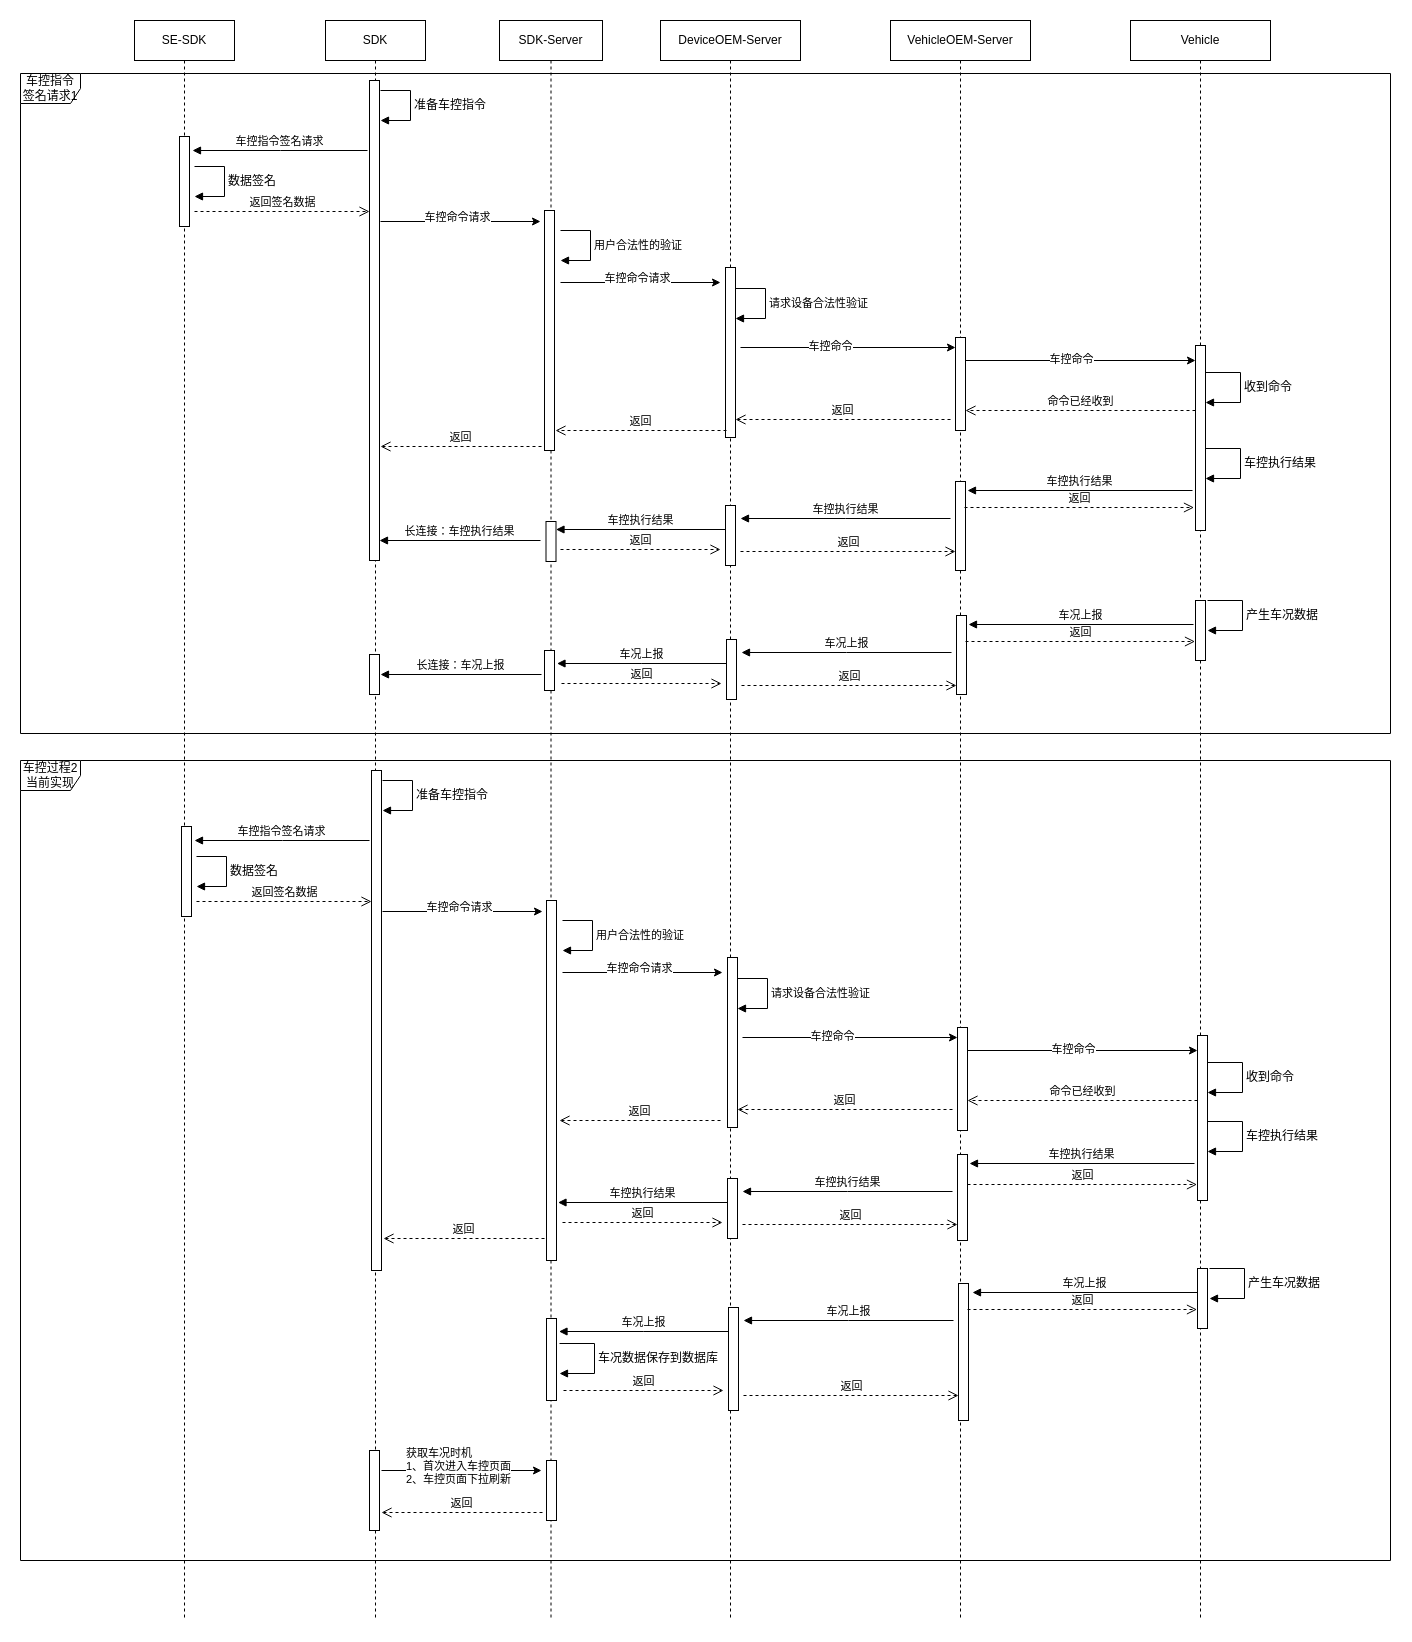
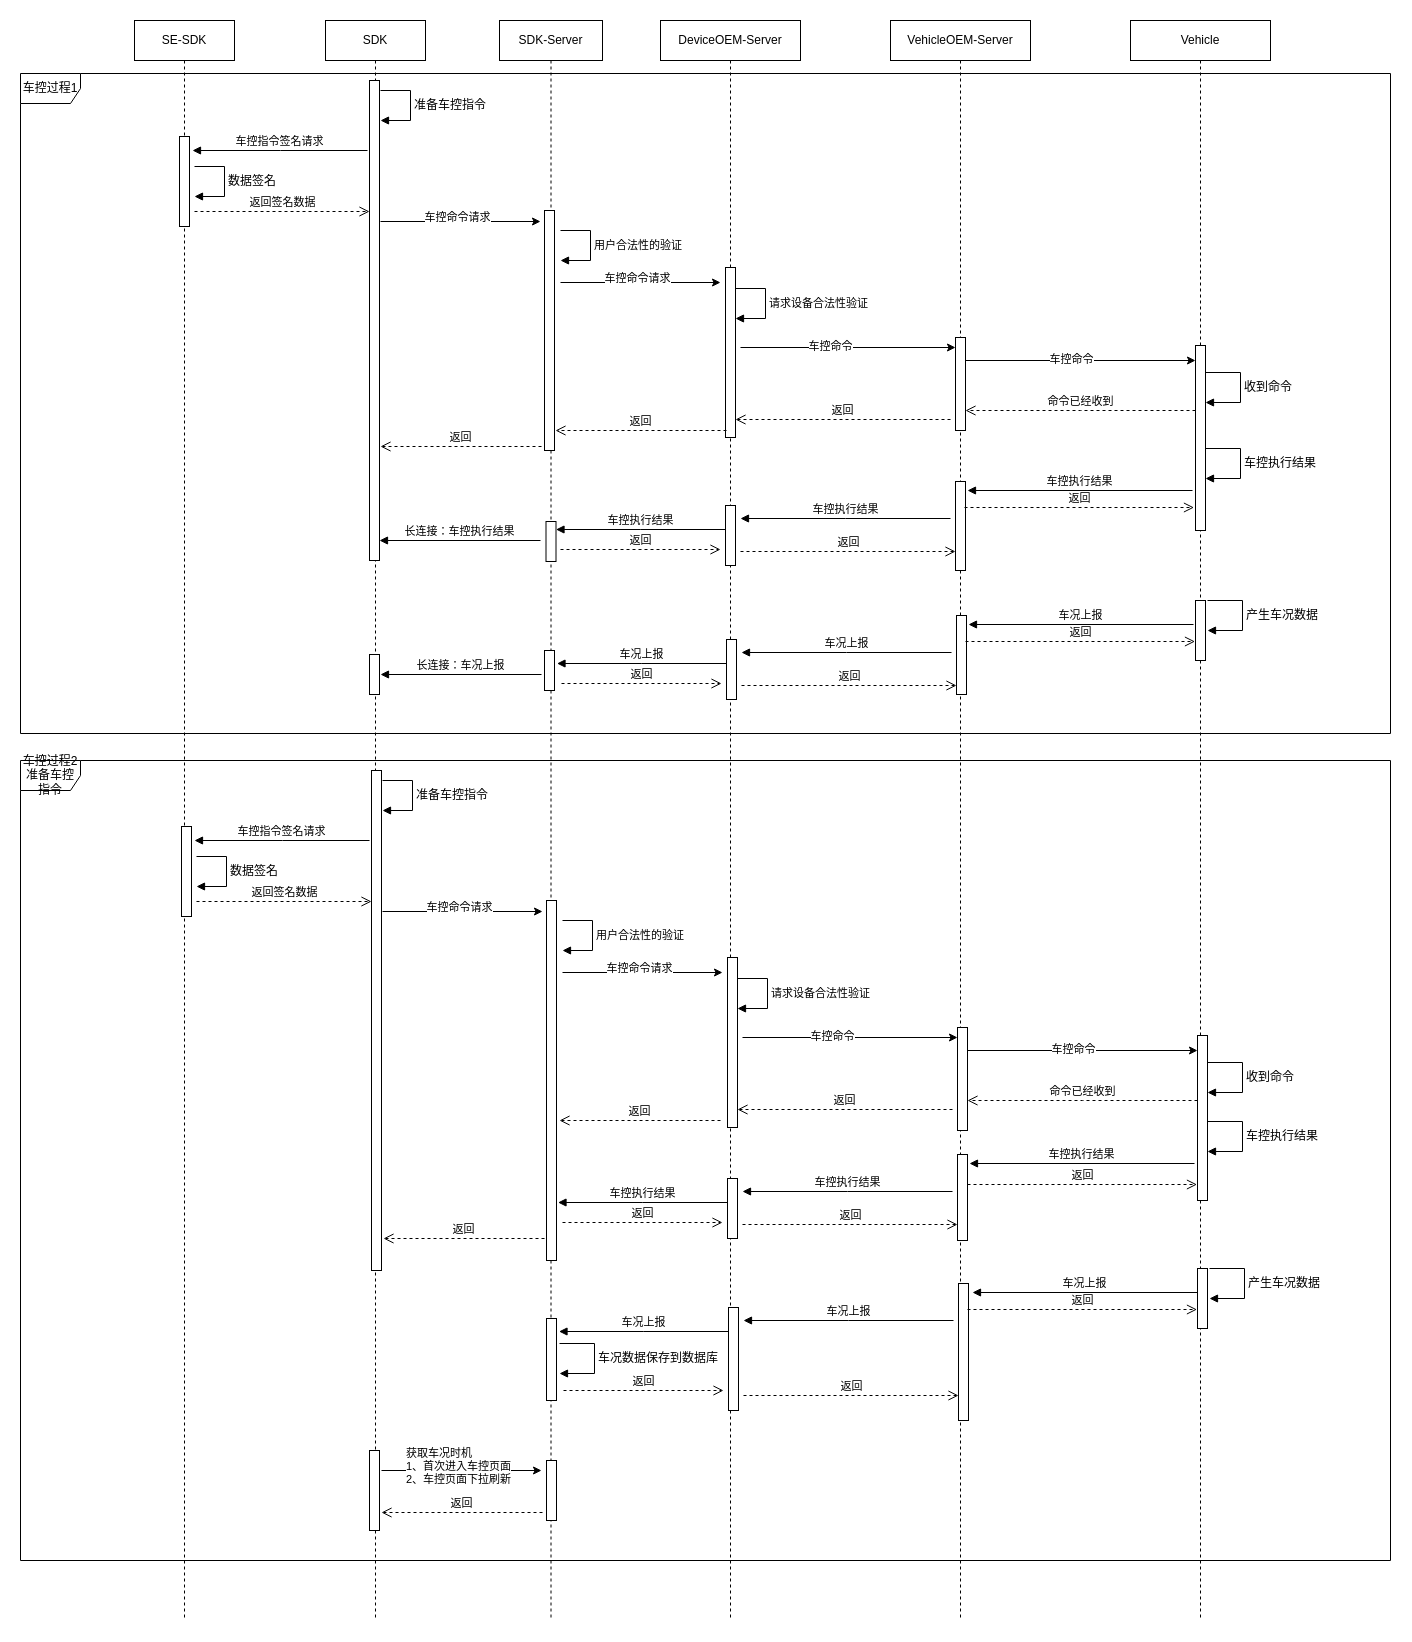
(51, 89) -> (51, 89)
(51, 776) -> (51, 776)
